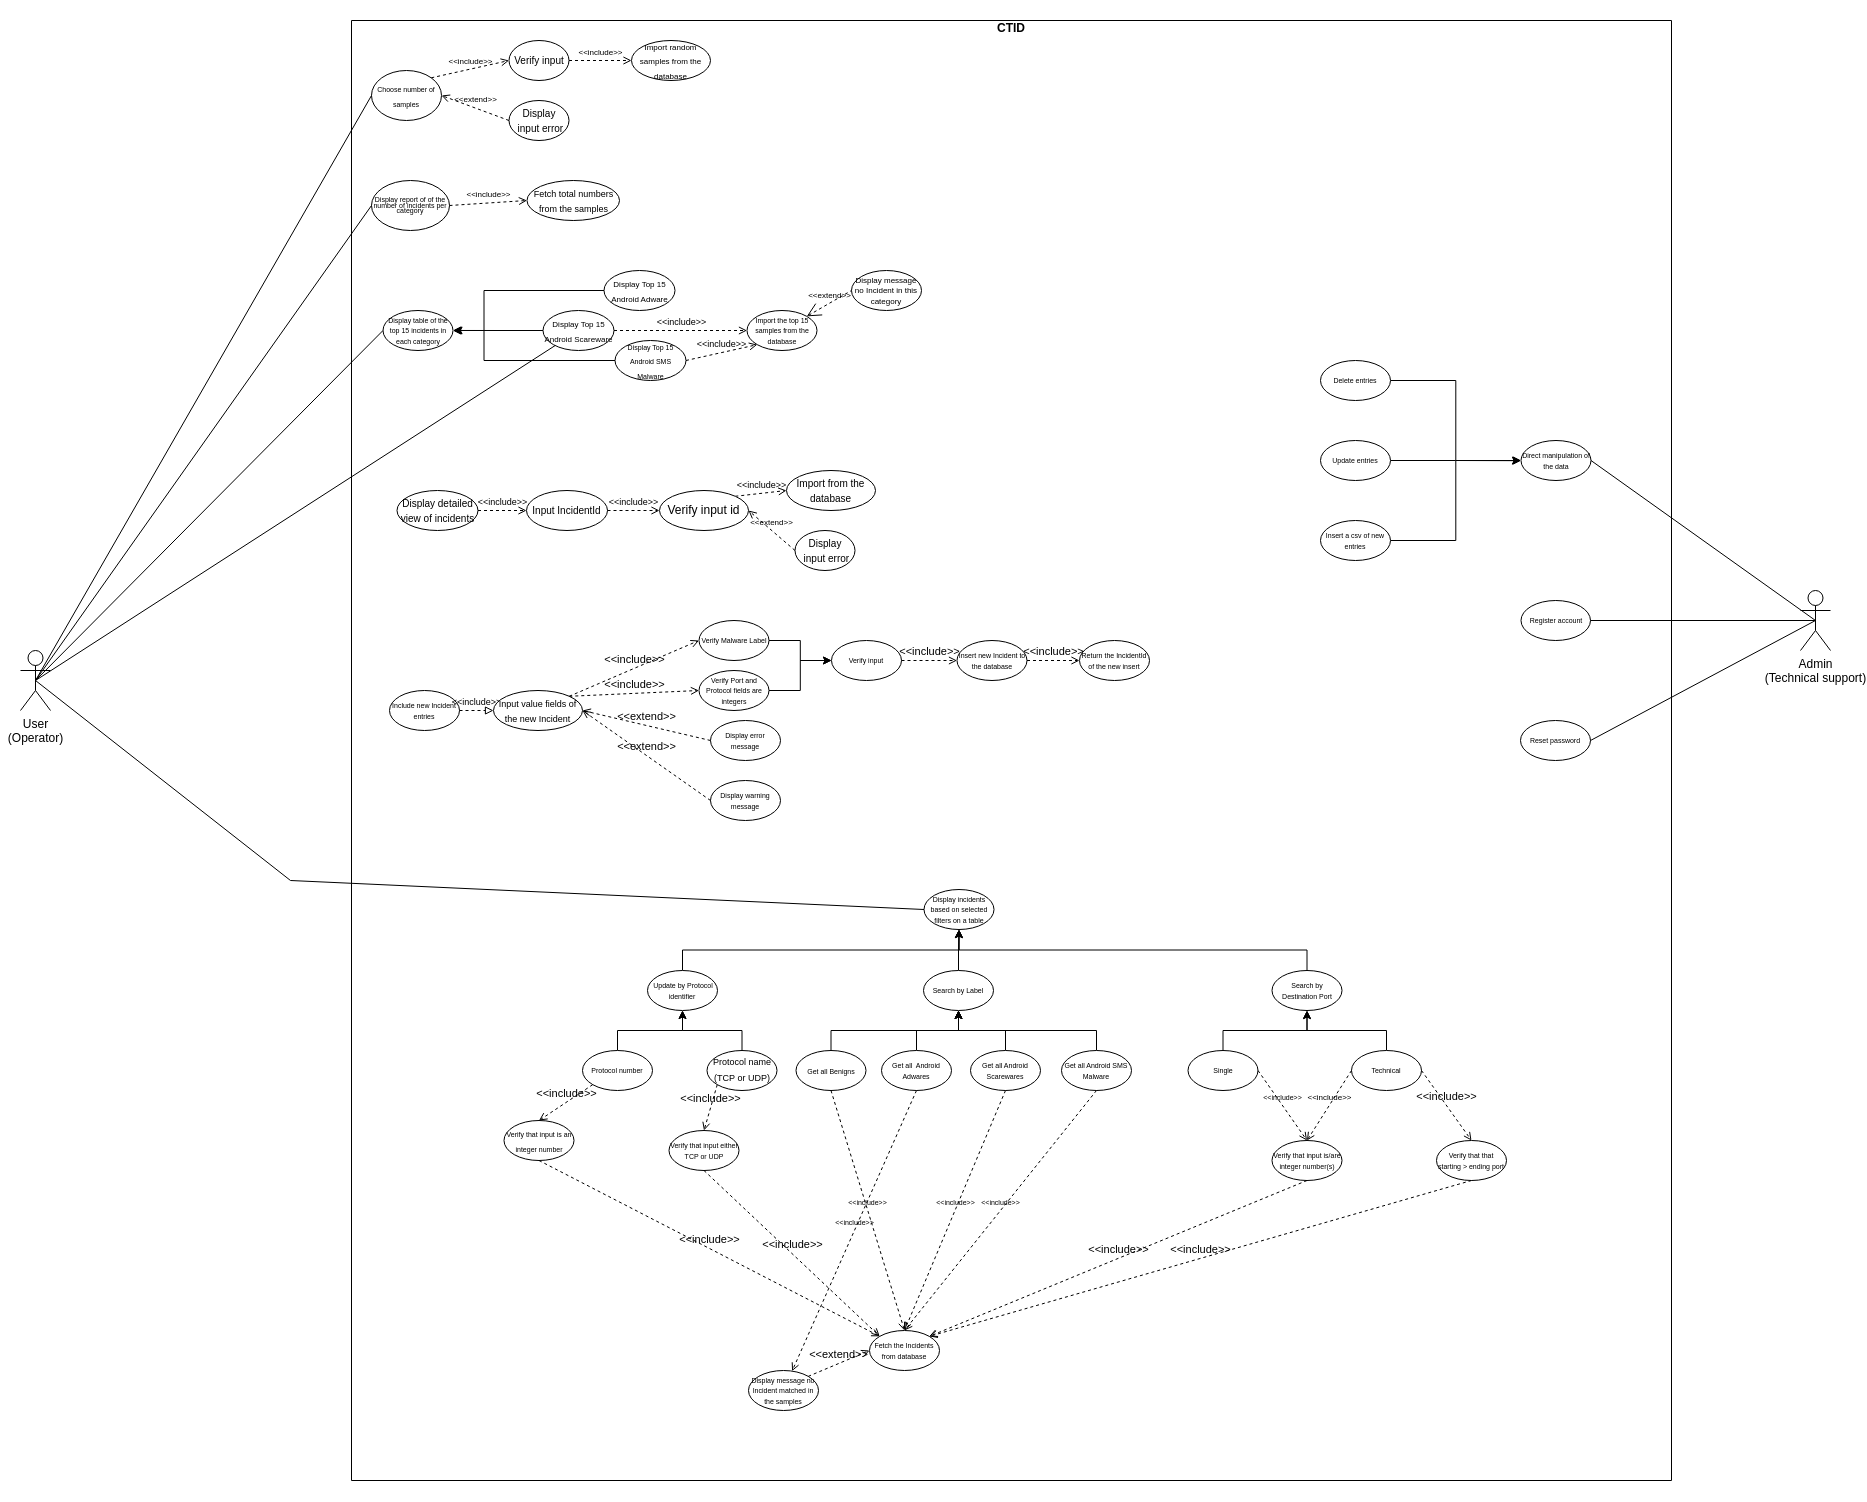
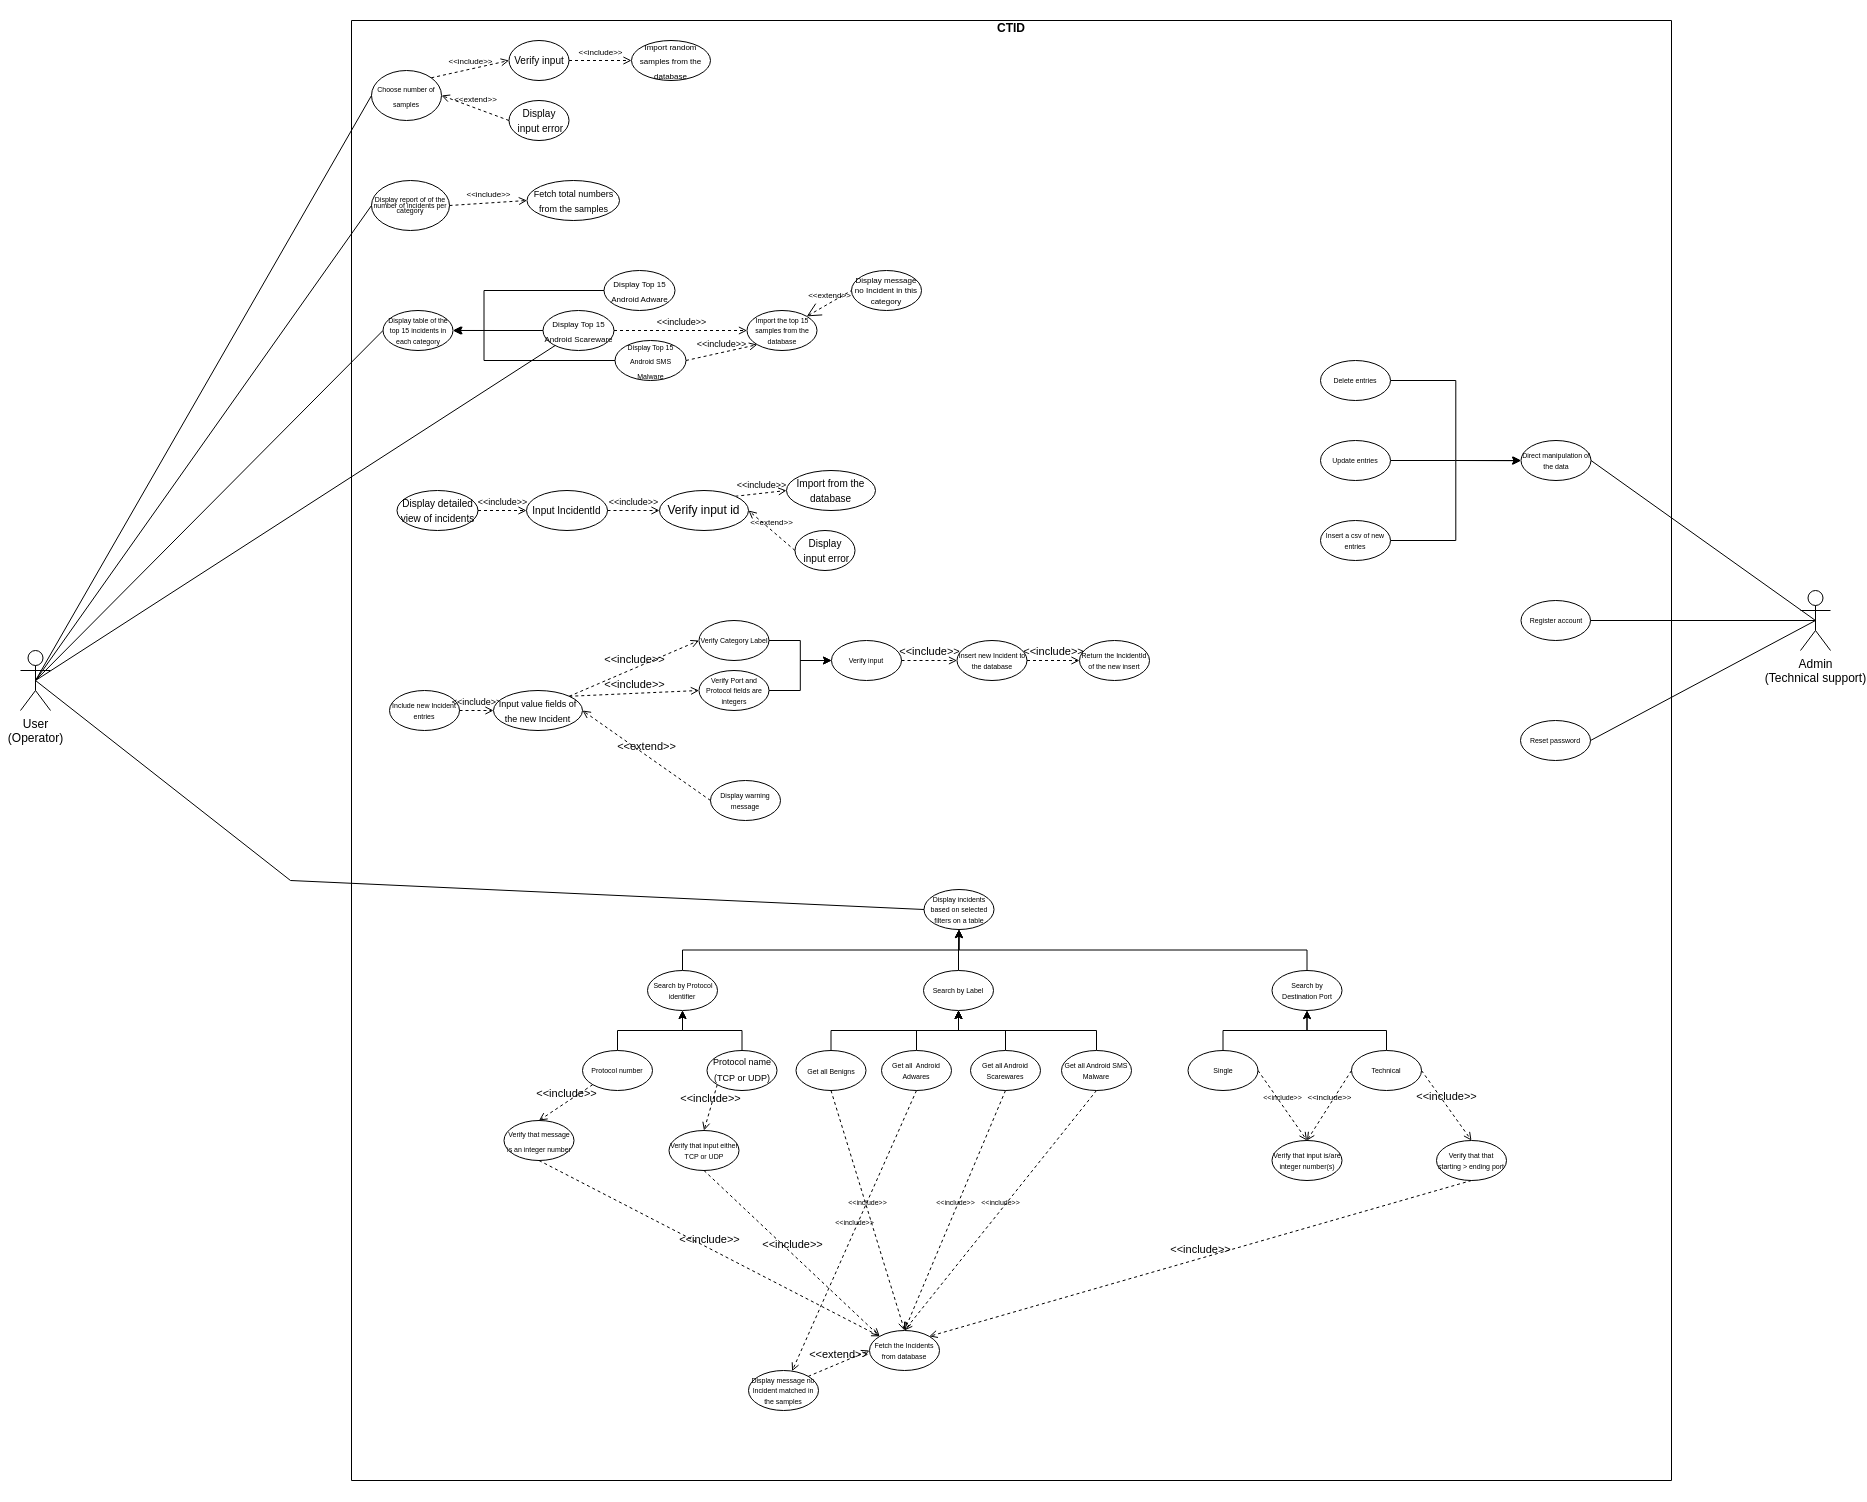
(735, 641) -> (735, 641)
(484, 711) -> (487, 711)
(649, 726) -> none
(746, 741) -> none
(683, 991) -> (683, 991)
(540, 1141) -> (540, 1141)
(1126, 1255) -> none
